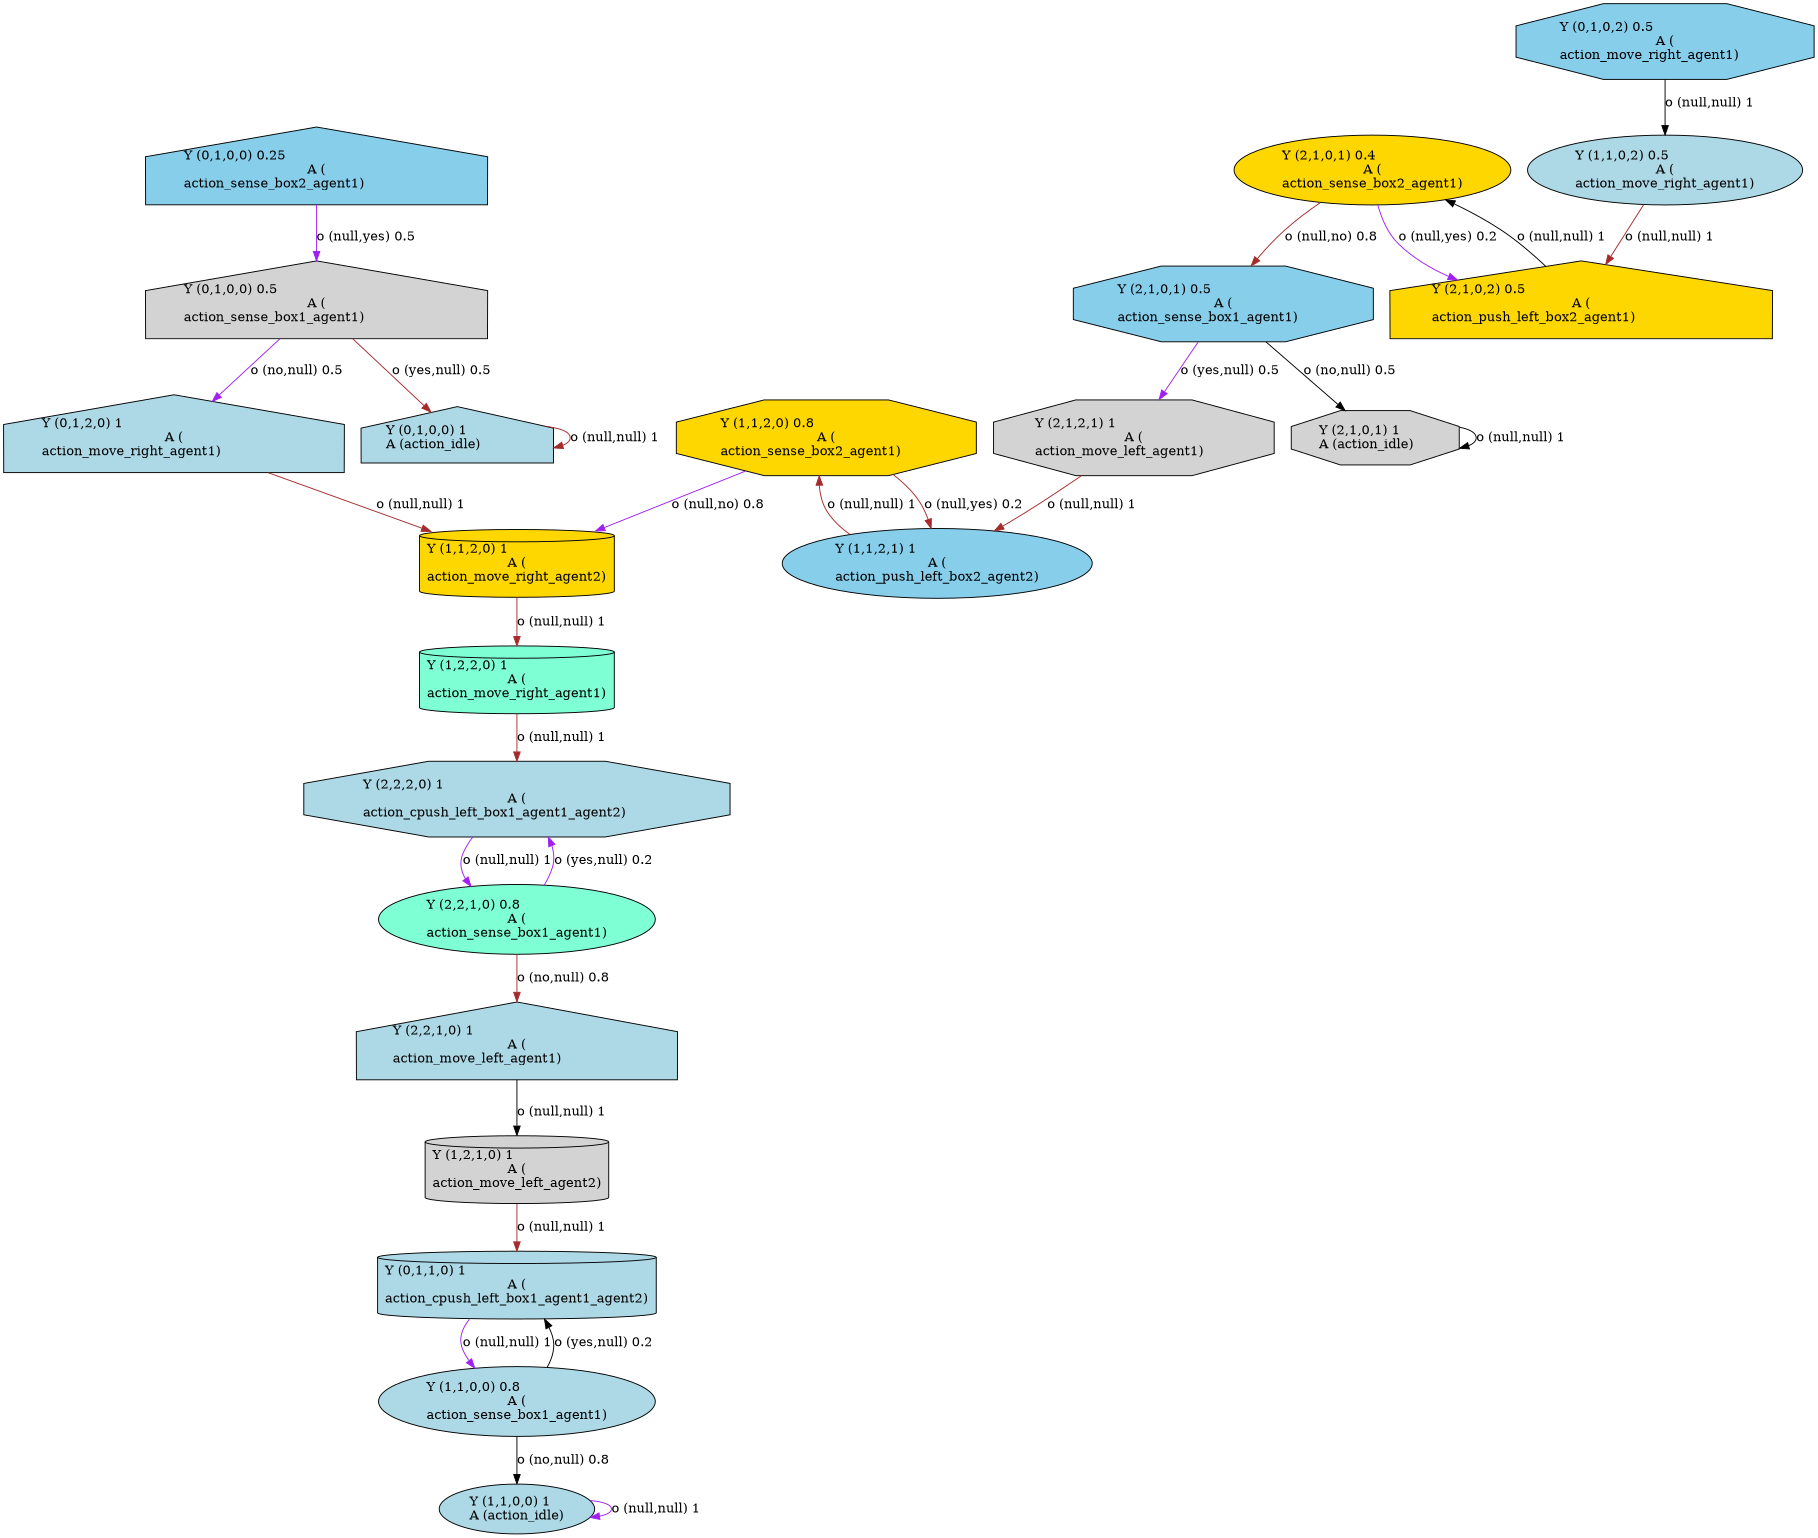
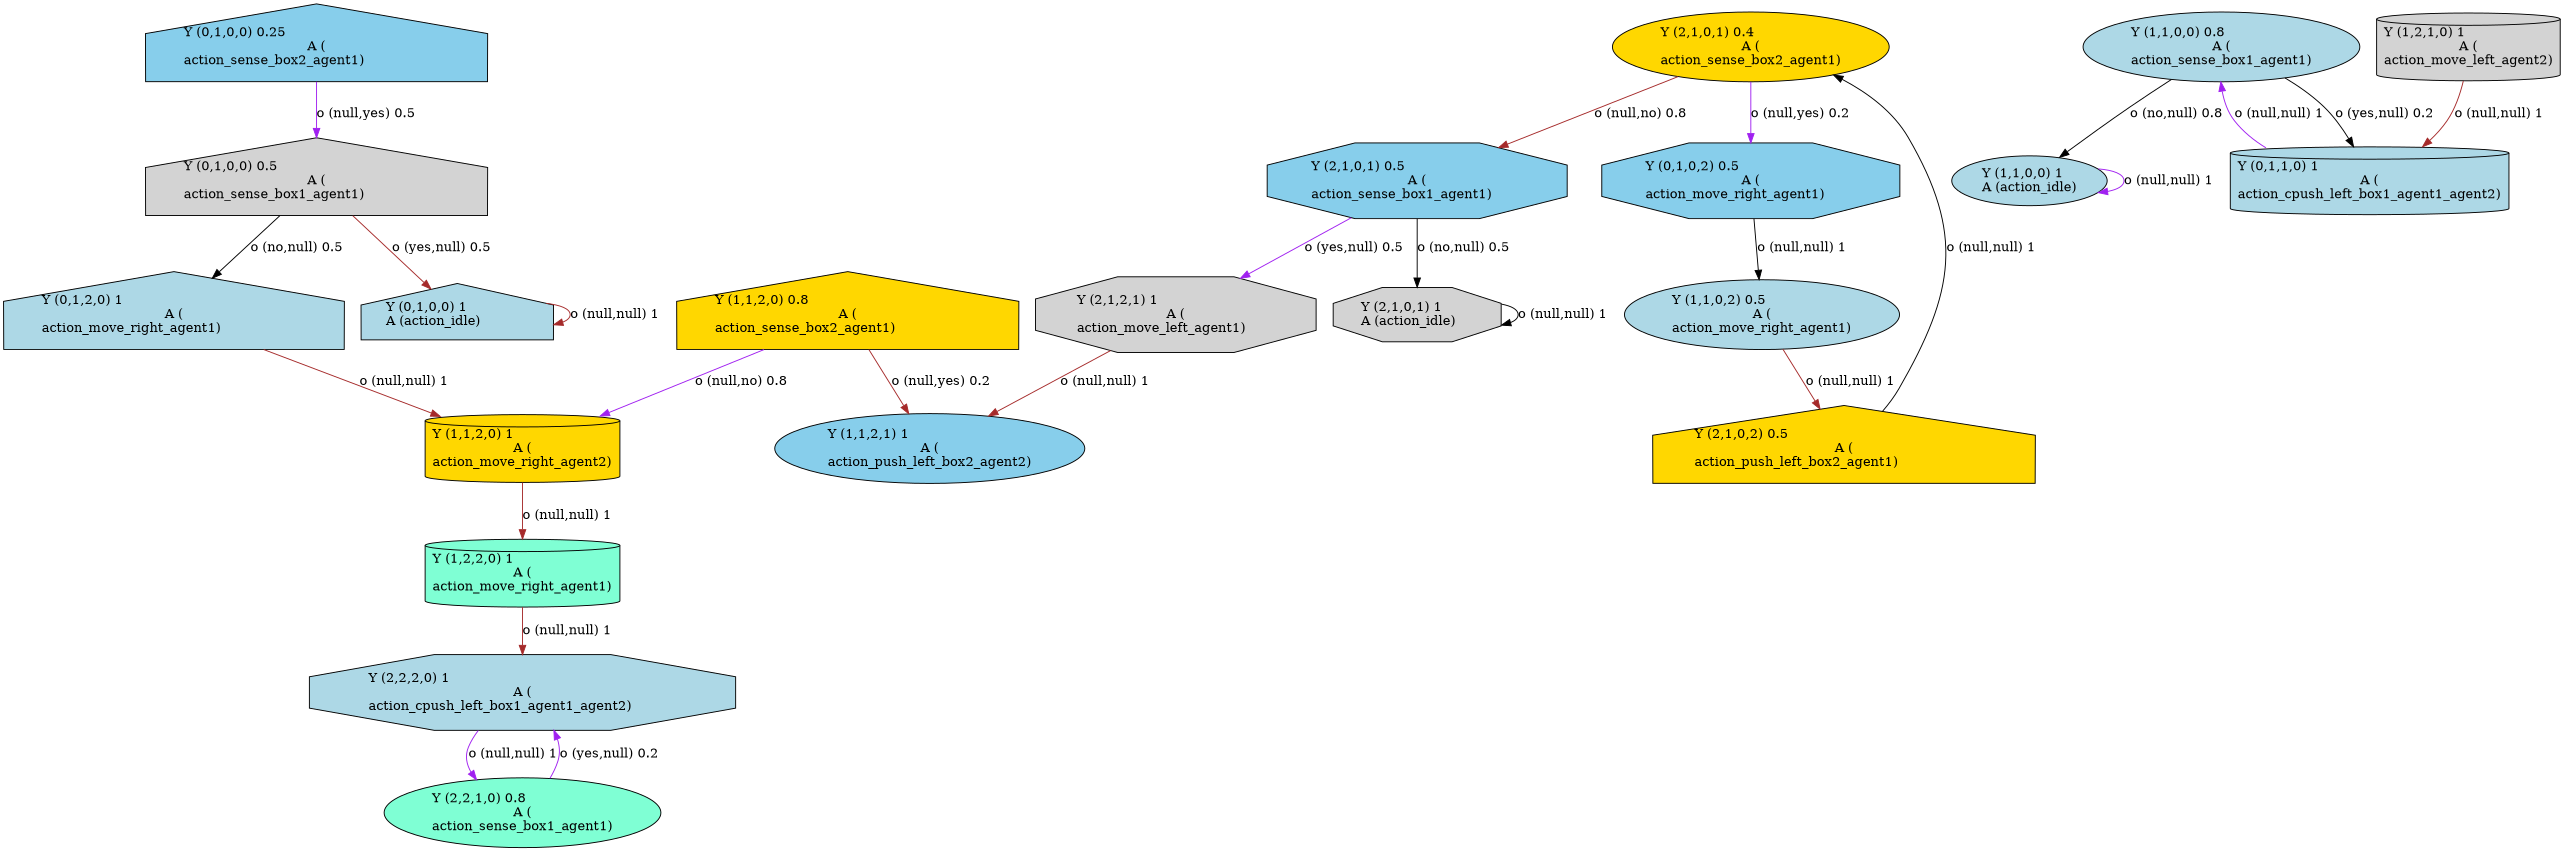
(1404, 249) -> (1751, 108)
(250, 367) -> (250, 244)
(826, 438) -> (848, 315)
(829, 514) -> none
(517, 1045) -> none
